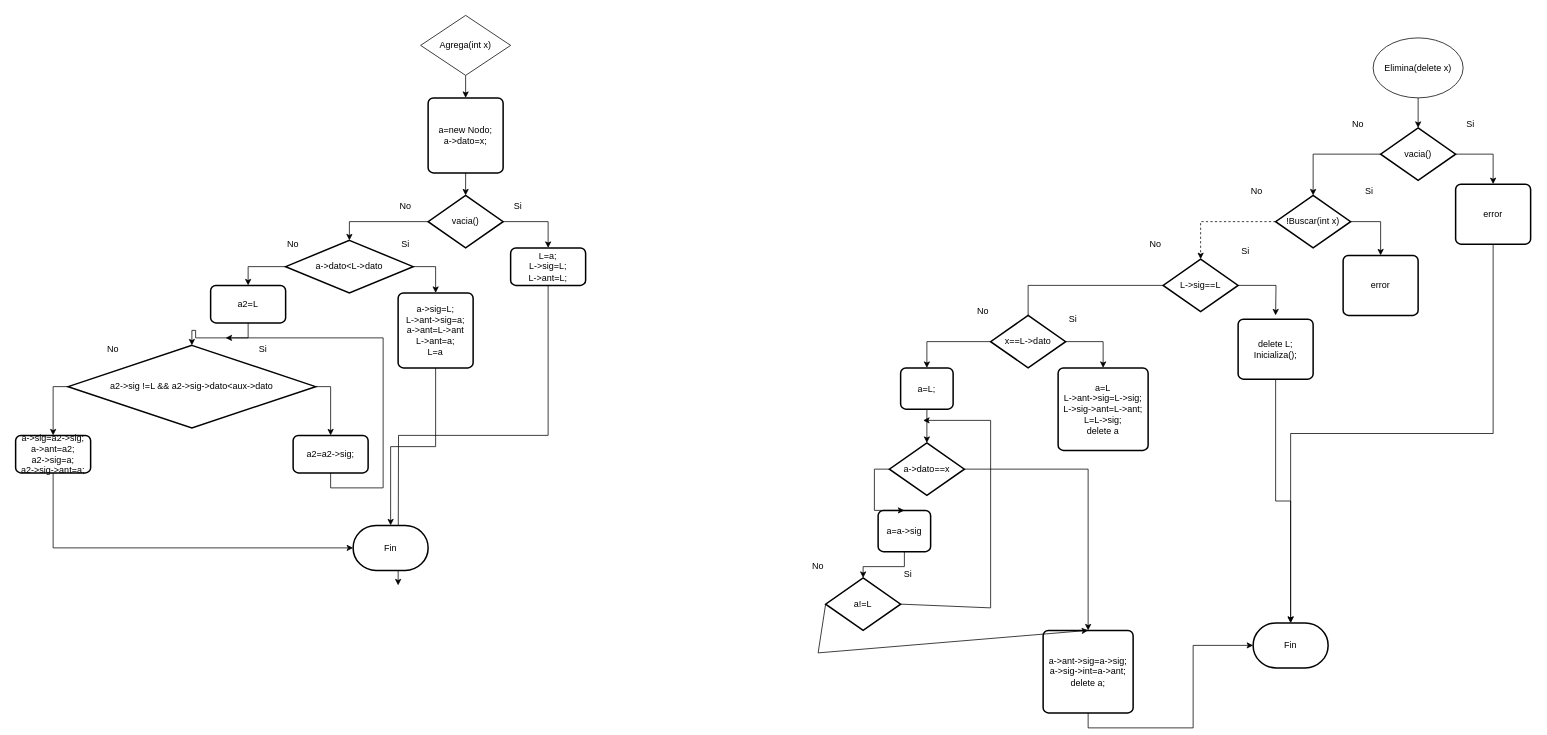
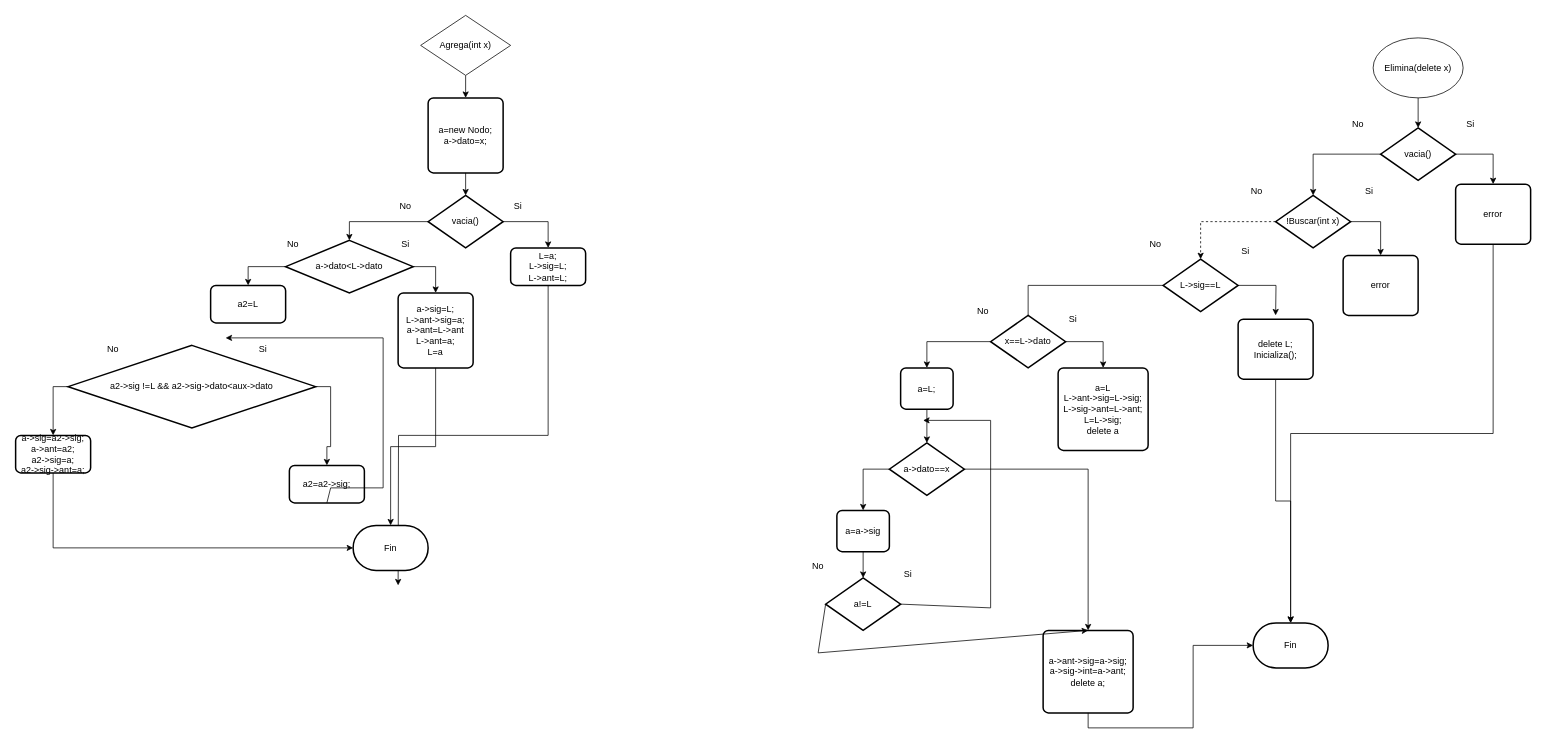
(194, 330) -> none
(330, 454) -> (327, 484)
(904, 531) -> (863, 531)
